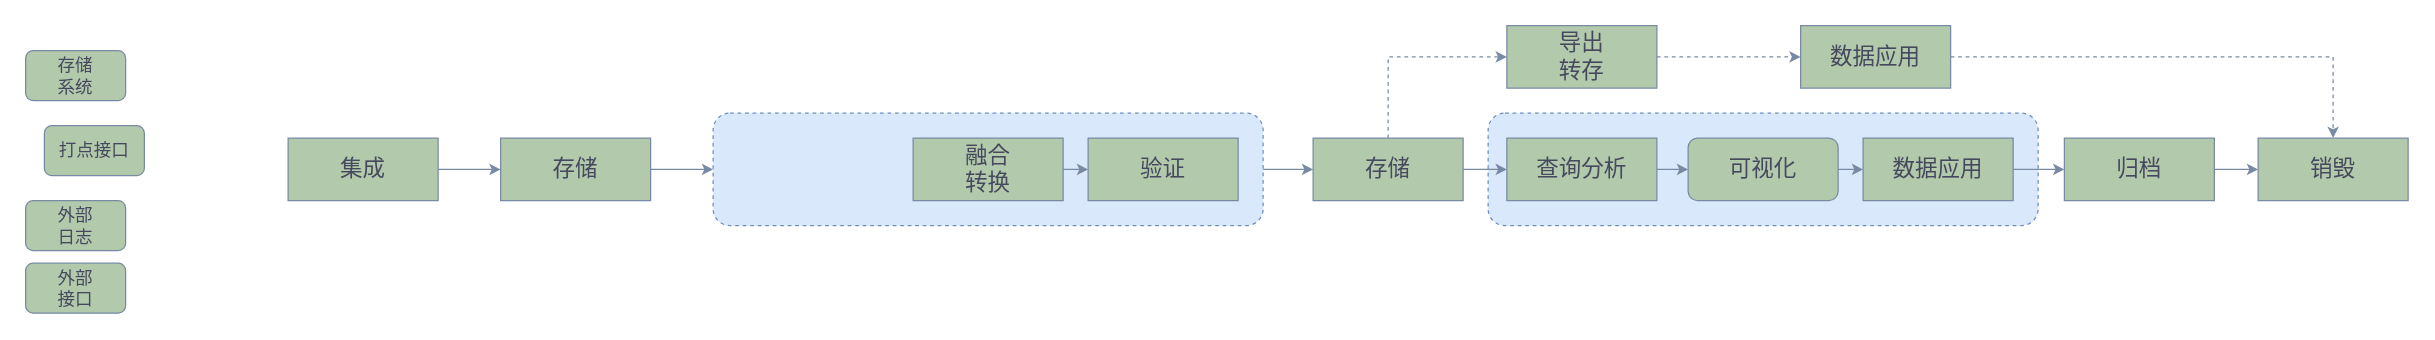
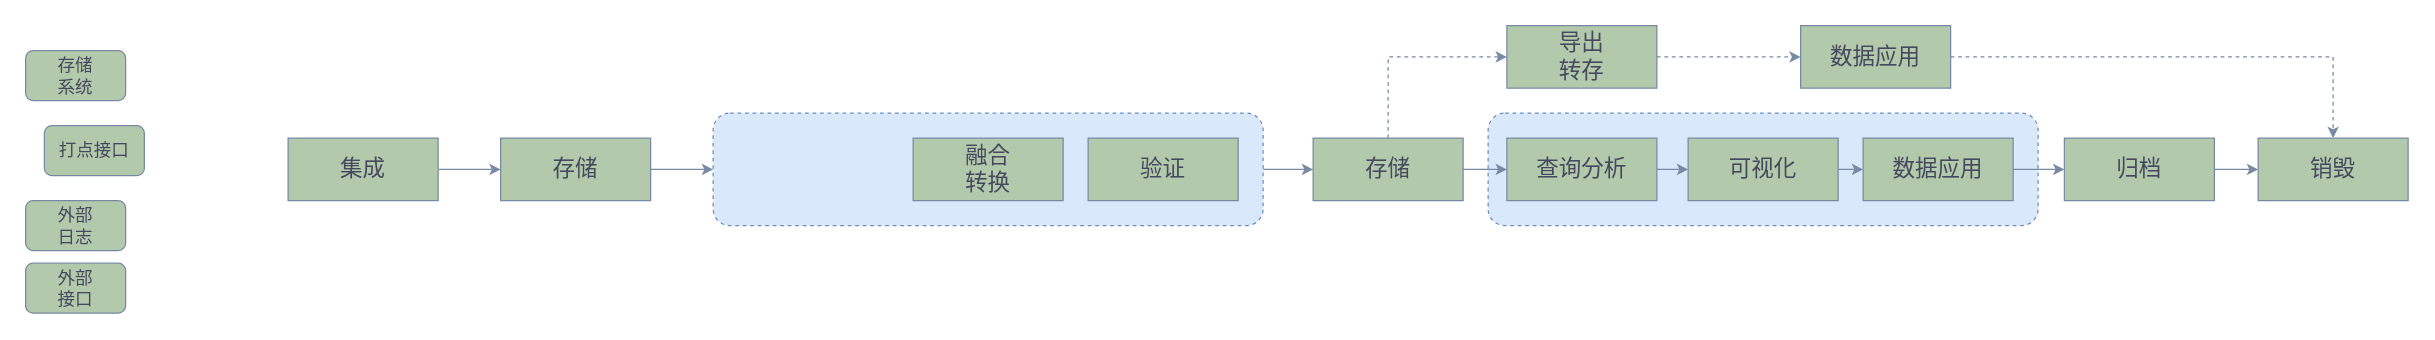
(1071, 169) -> none
(1763, 169) -> (1763, 169)
